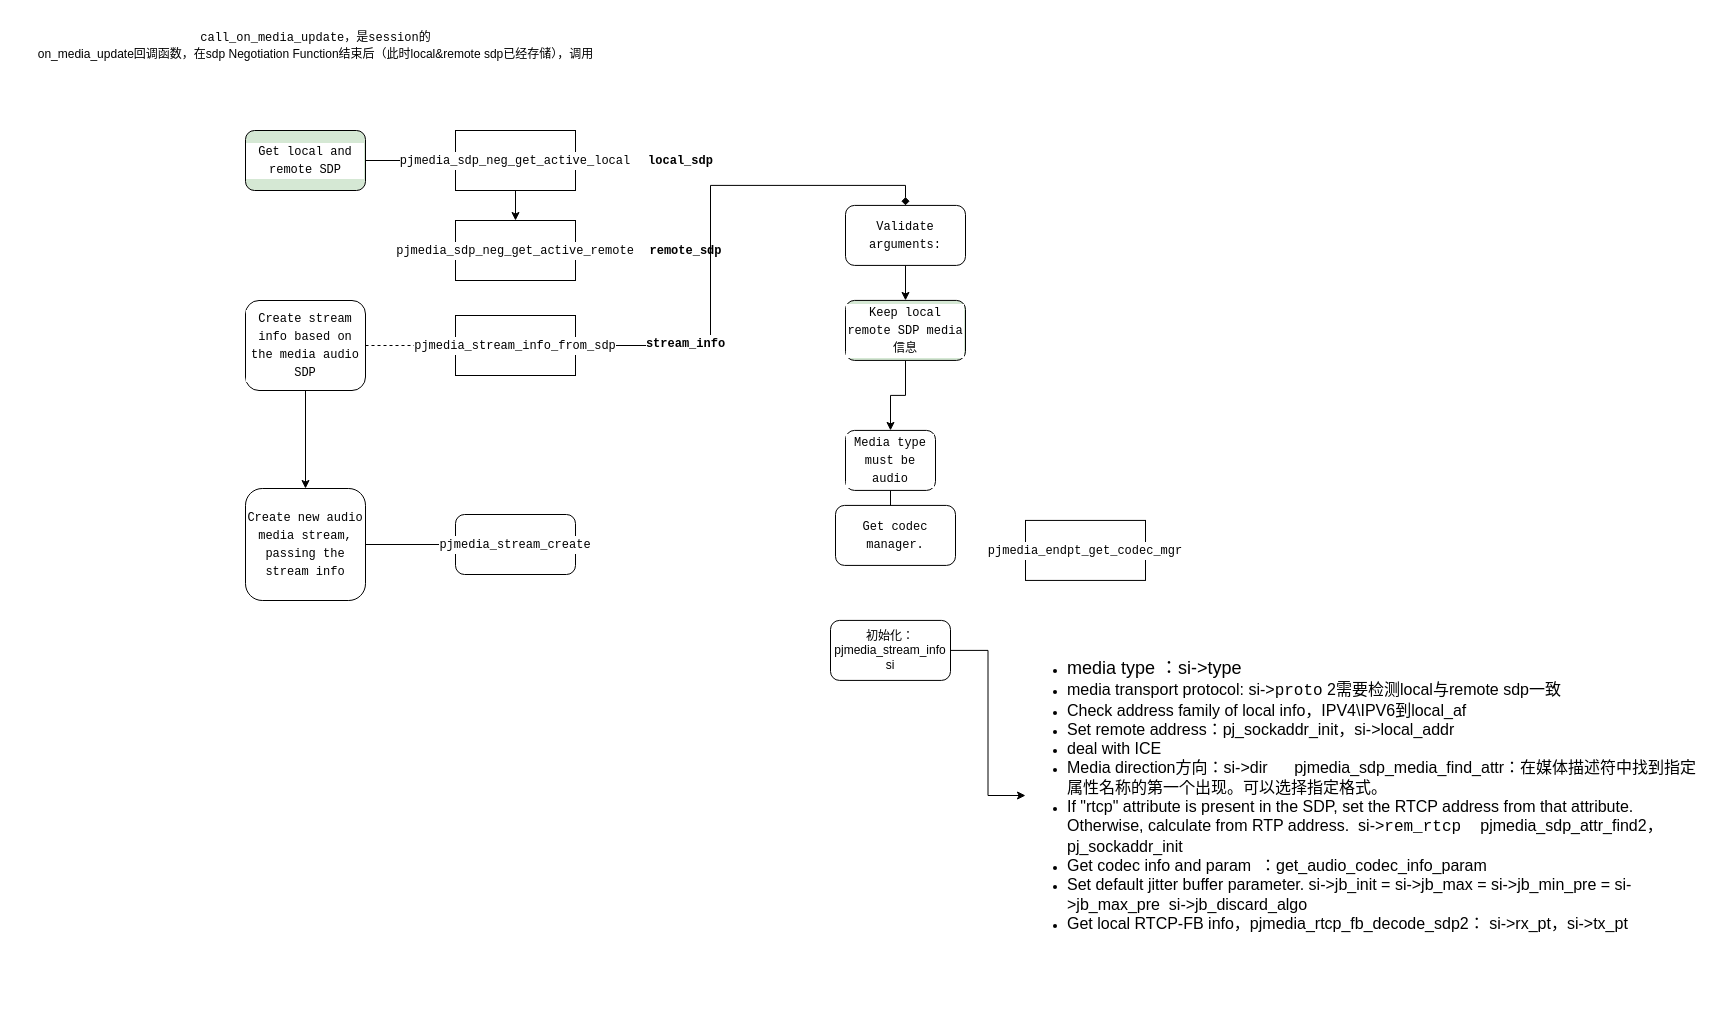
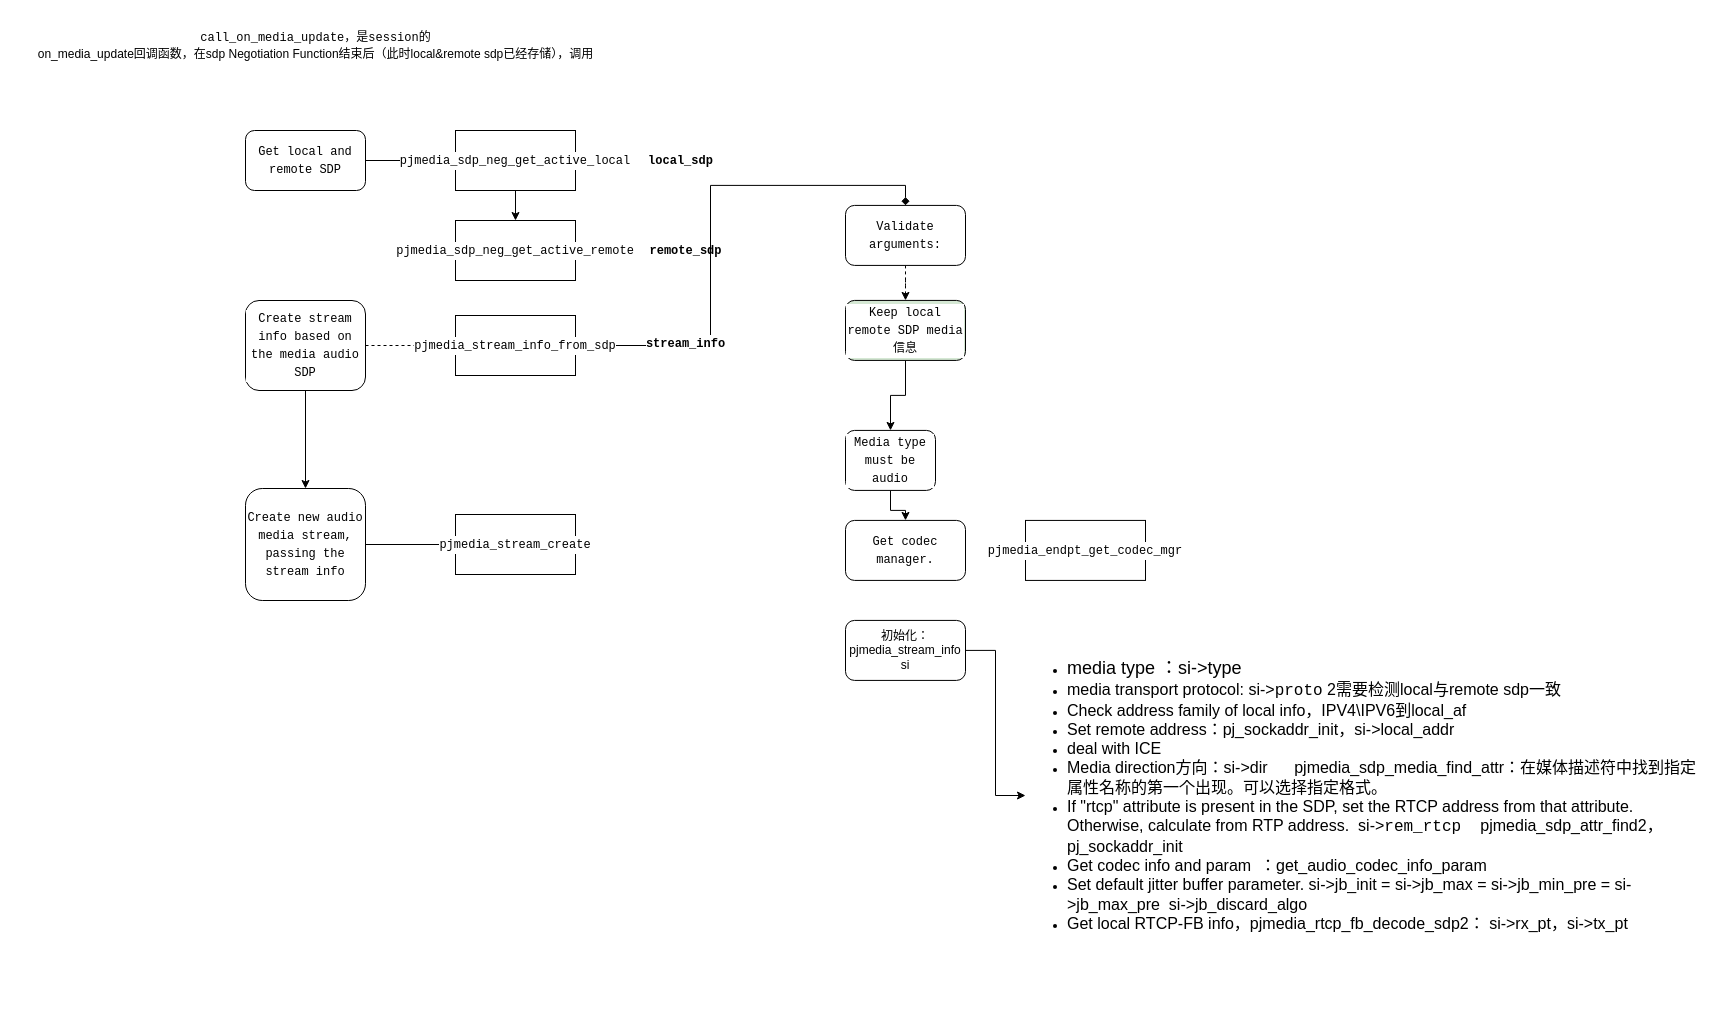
(306, 161) -> (306, 161)
(906, 284) -> (906, 284)
(896, 535) -> (906, 550)
(516, 545) -> (516, 545)
(891, 650) -> (906, 650)
